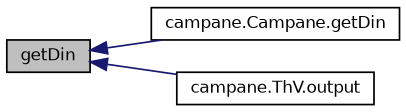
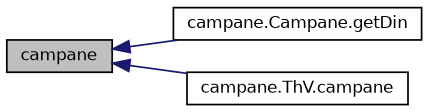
(48, 56) -> (60, 56)
(275, 88) -> (298, 88)
